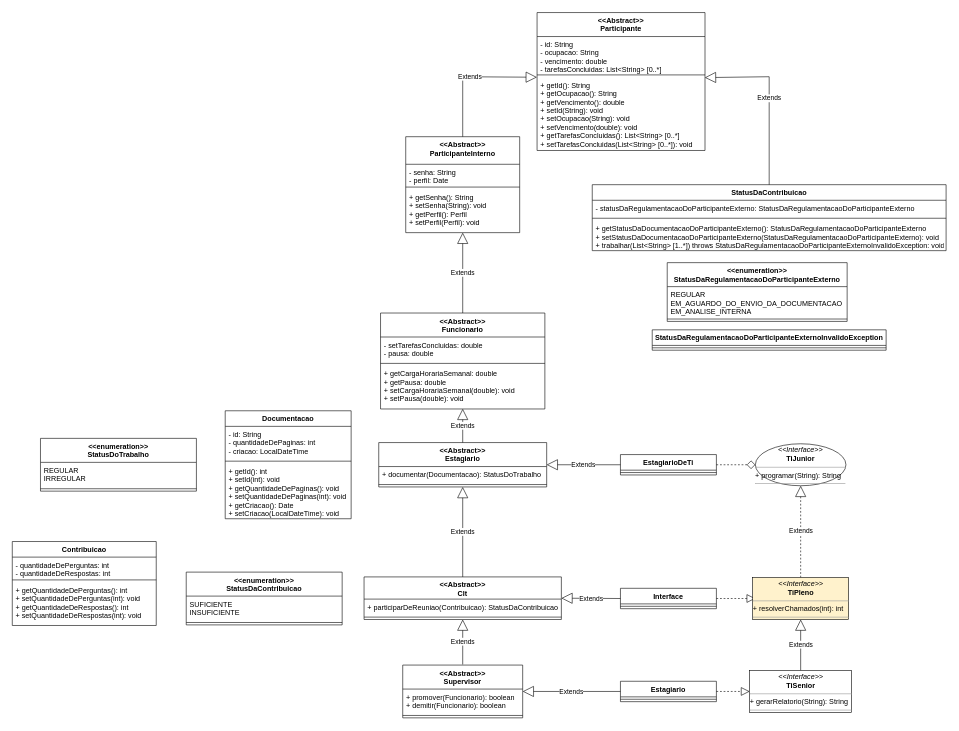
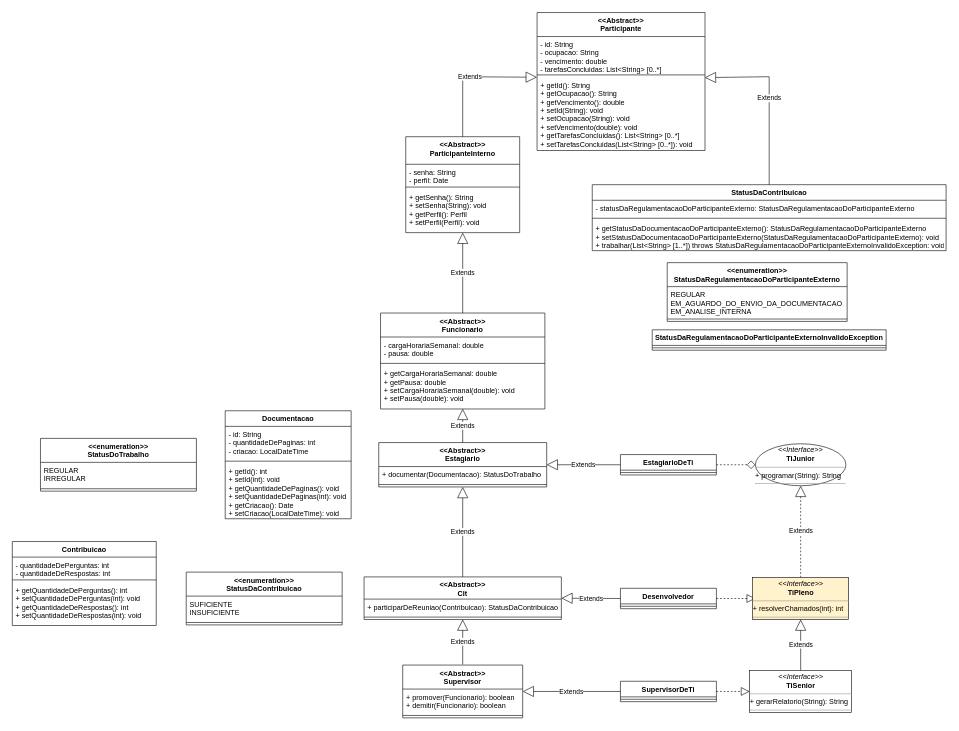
(439, 345) -> (437, 345)
(668, 596) -> (668, 596)
(668, 689) -> (668, 689)
